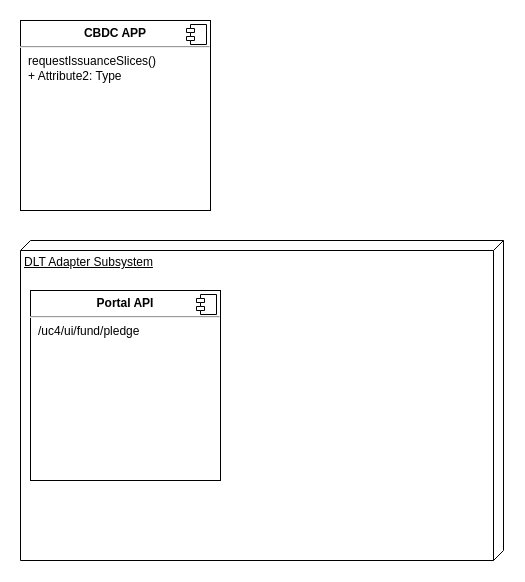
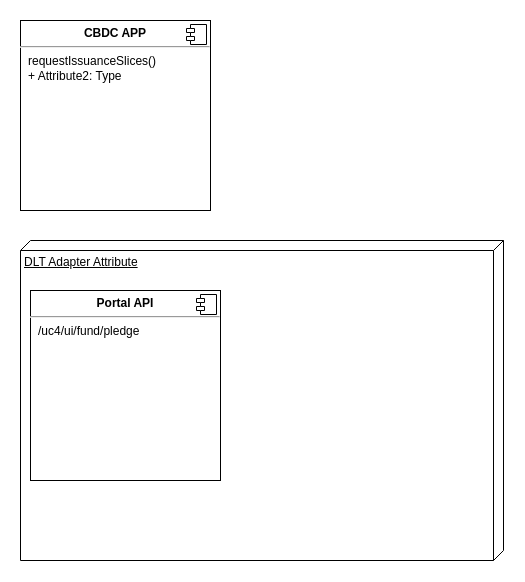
(92, 263) -> (90, 263)
